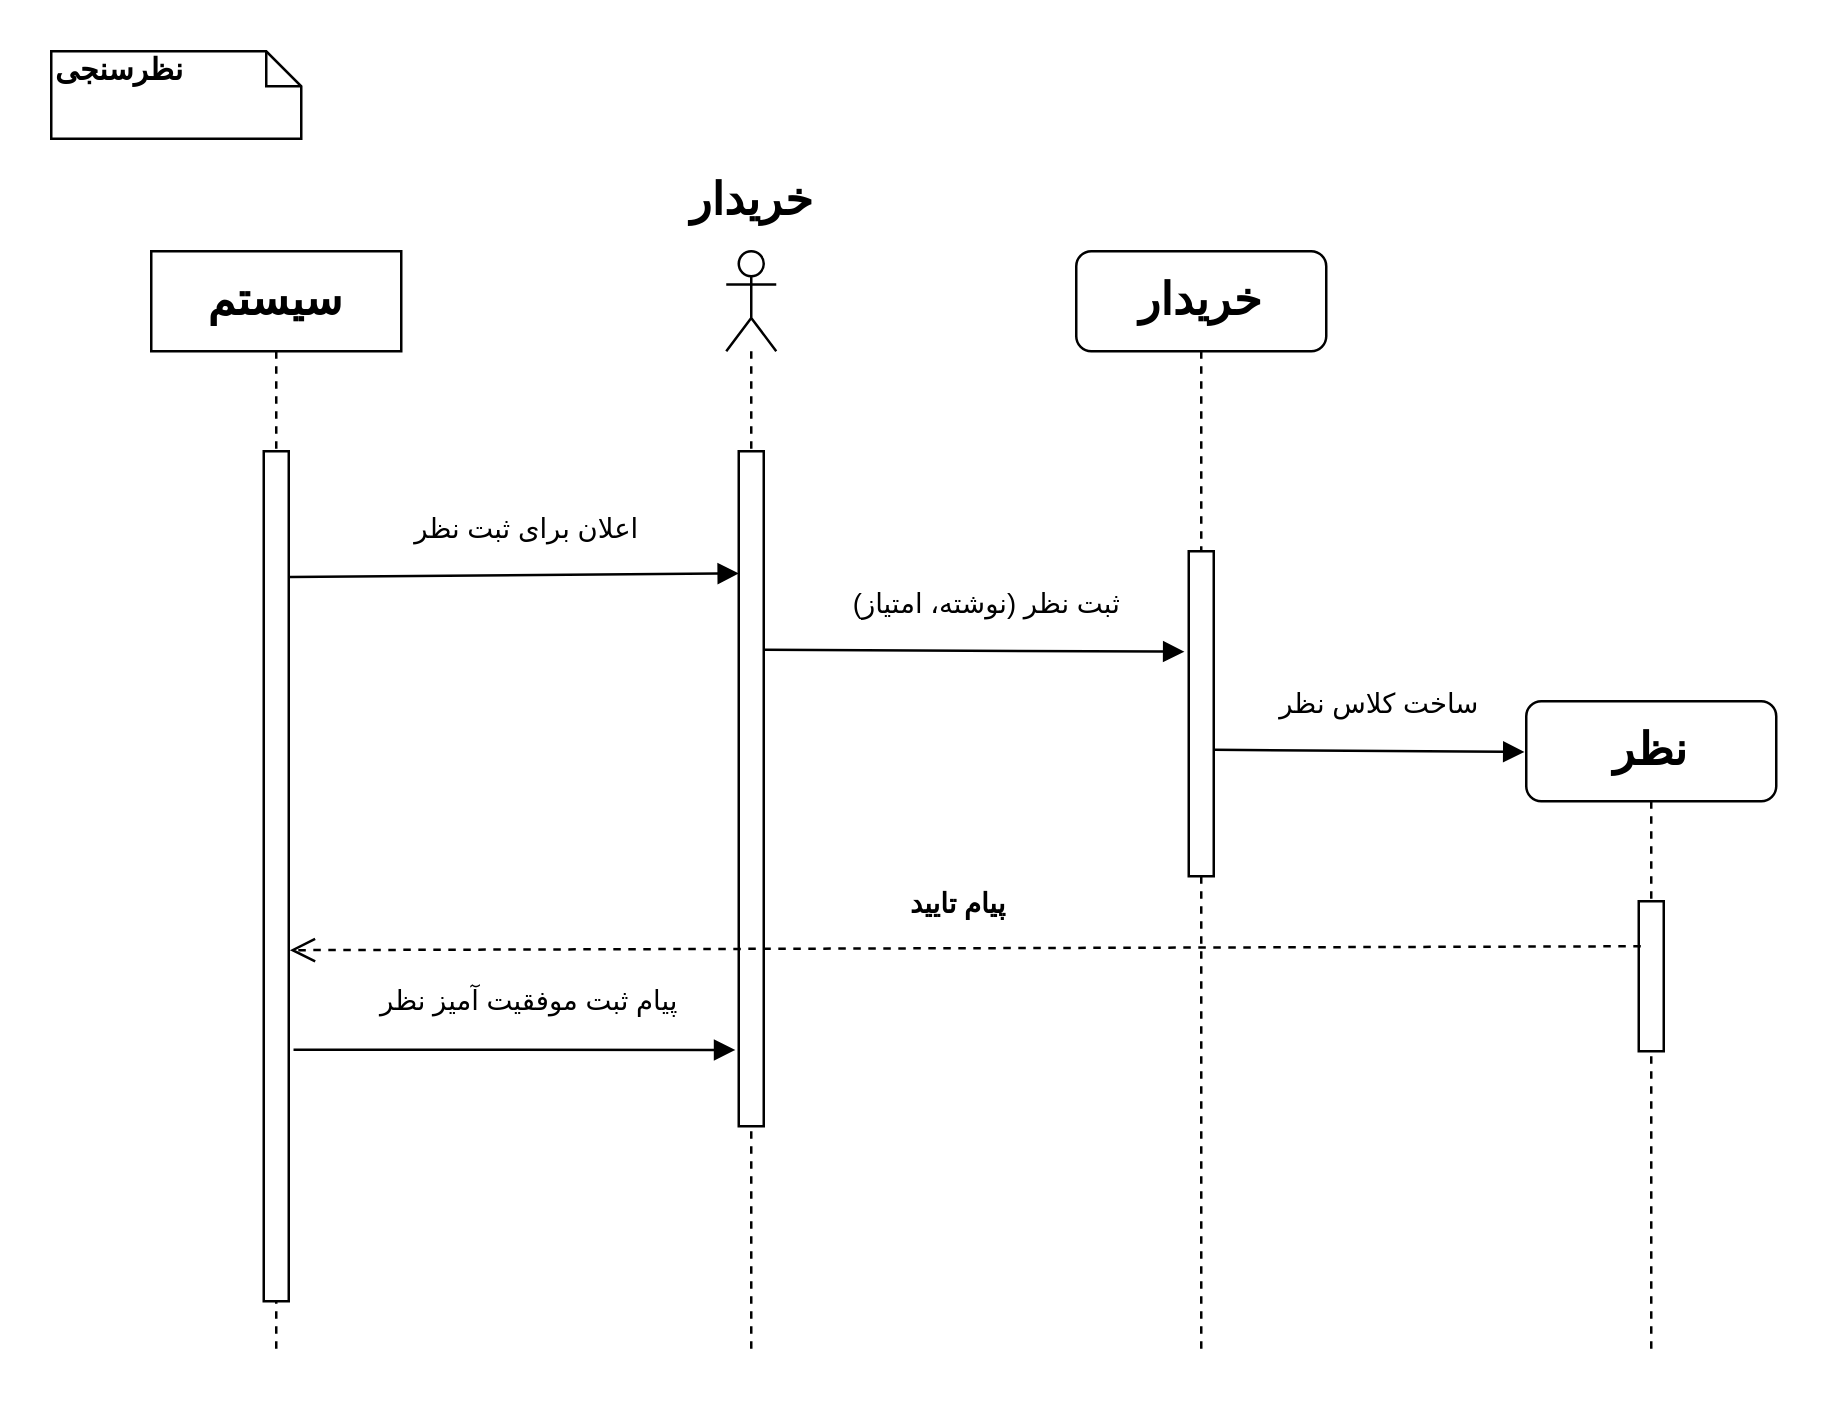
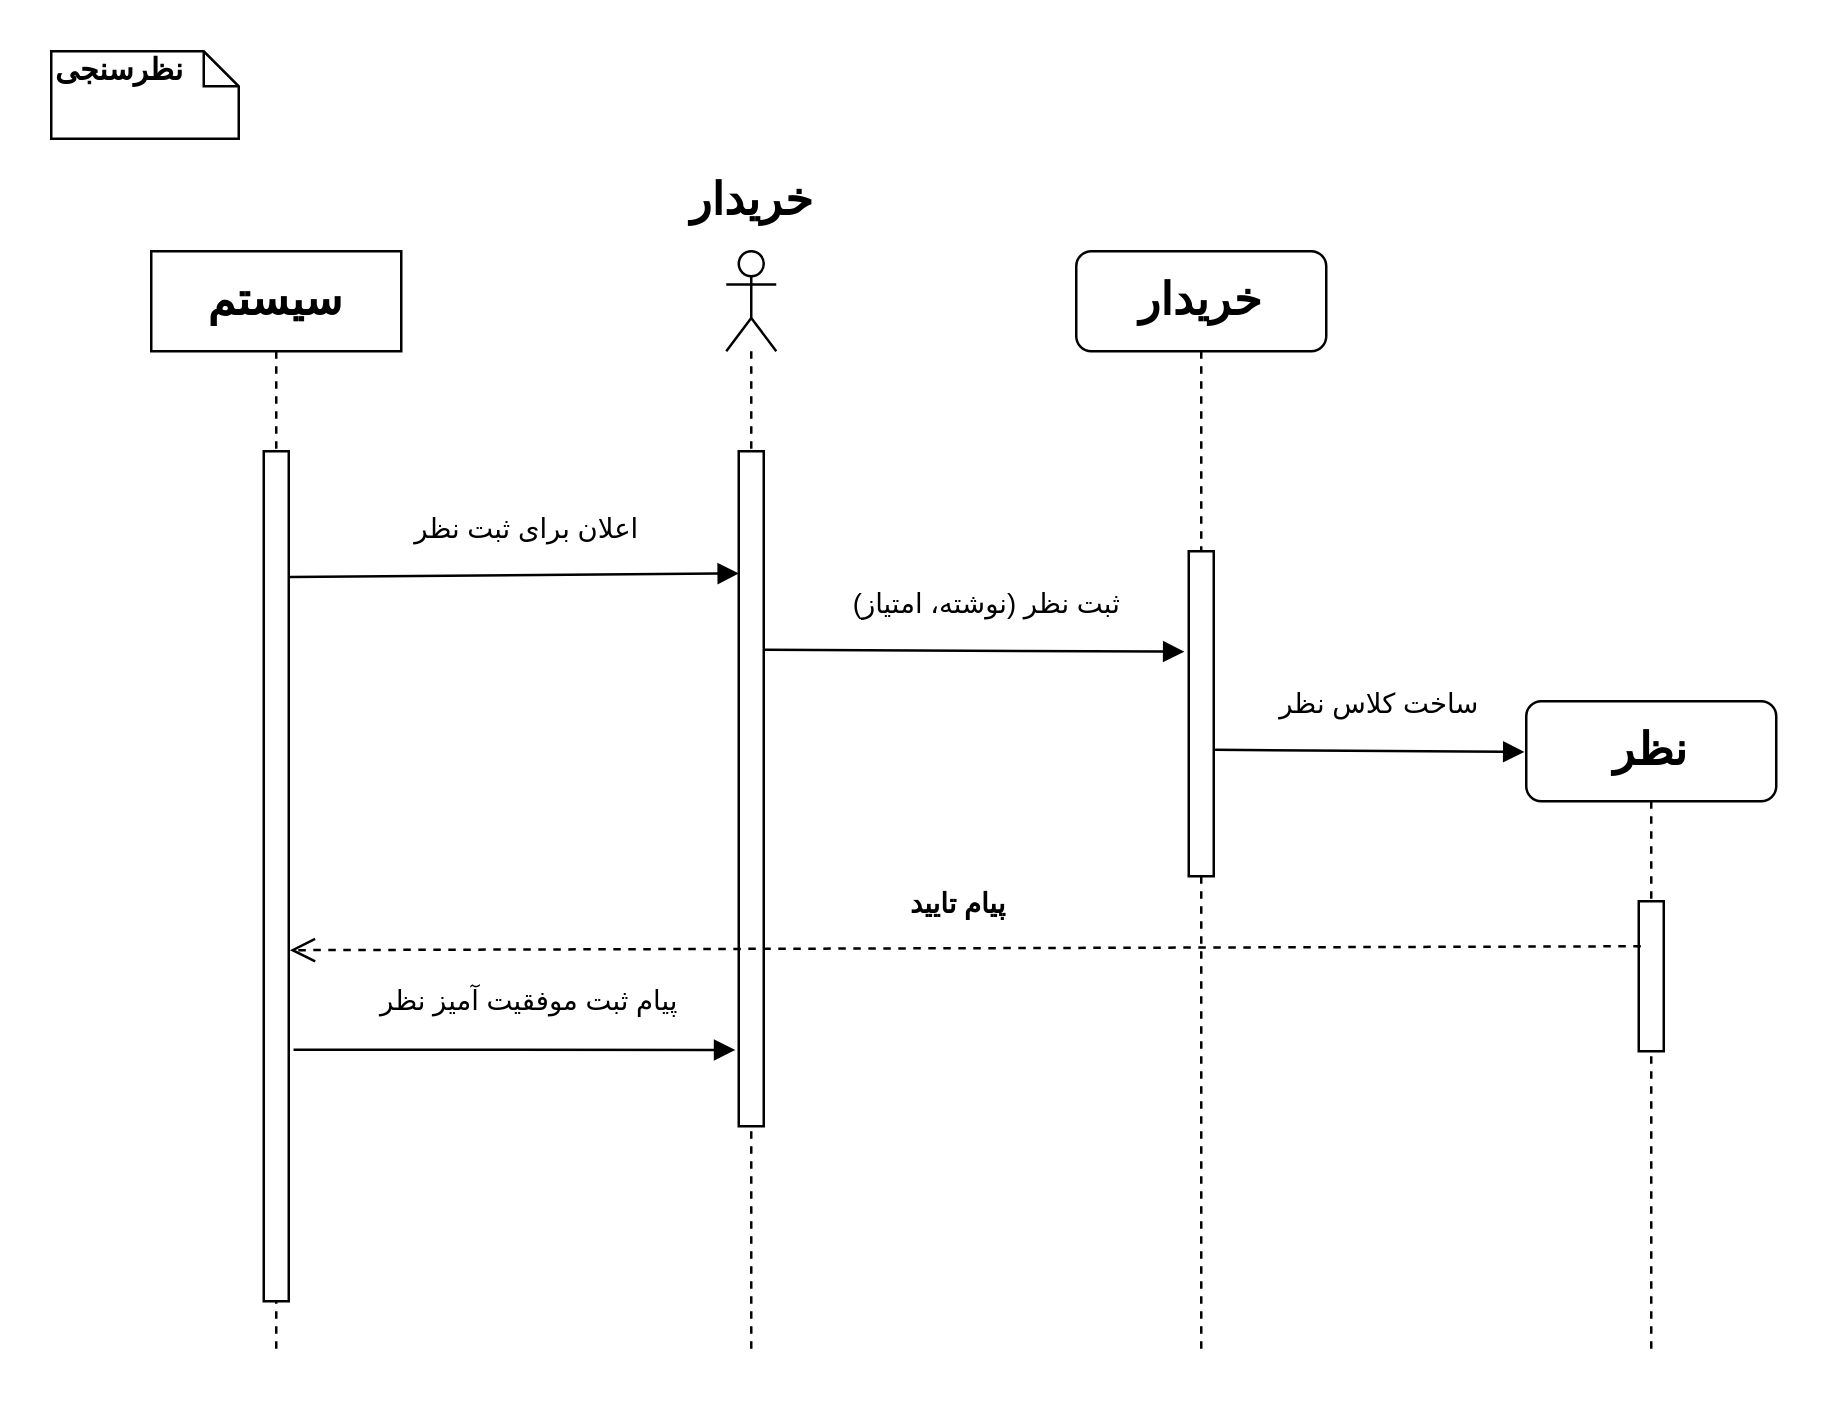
(176, 95) -> (145, 95)
